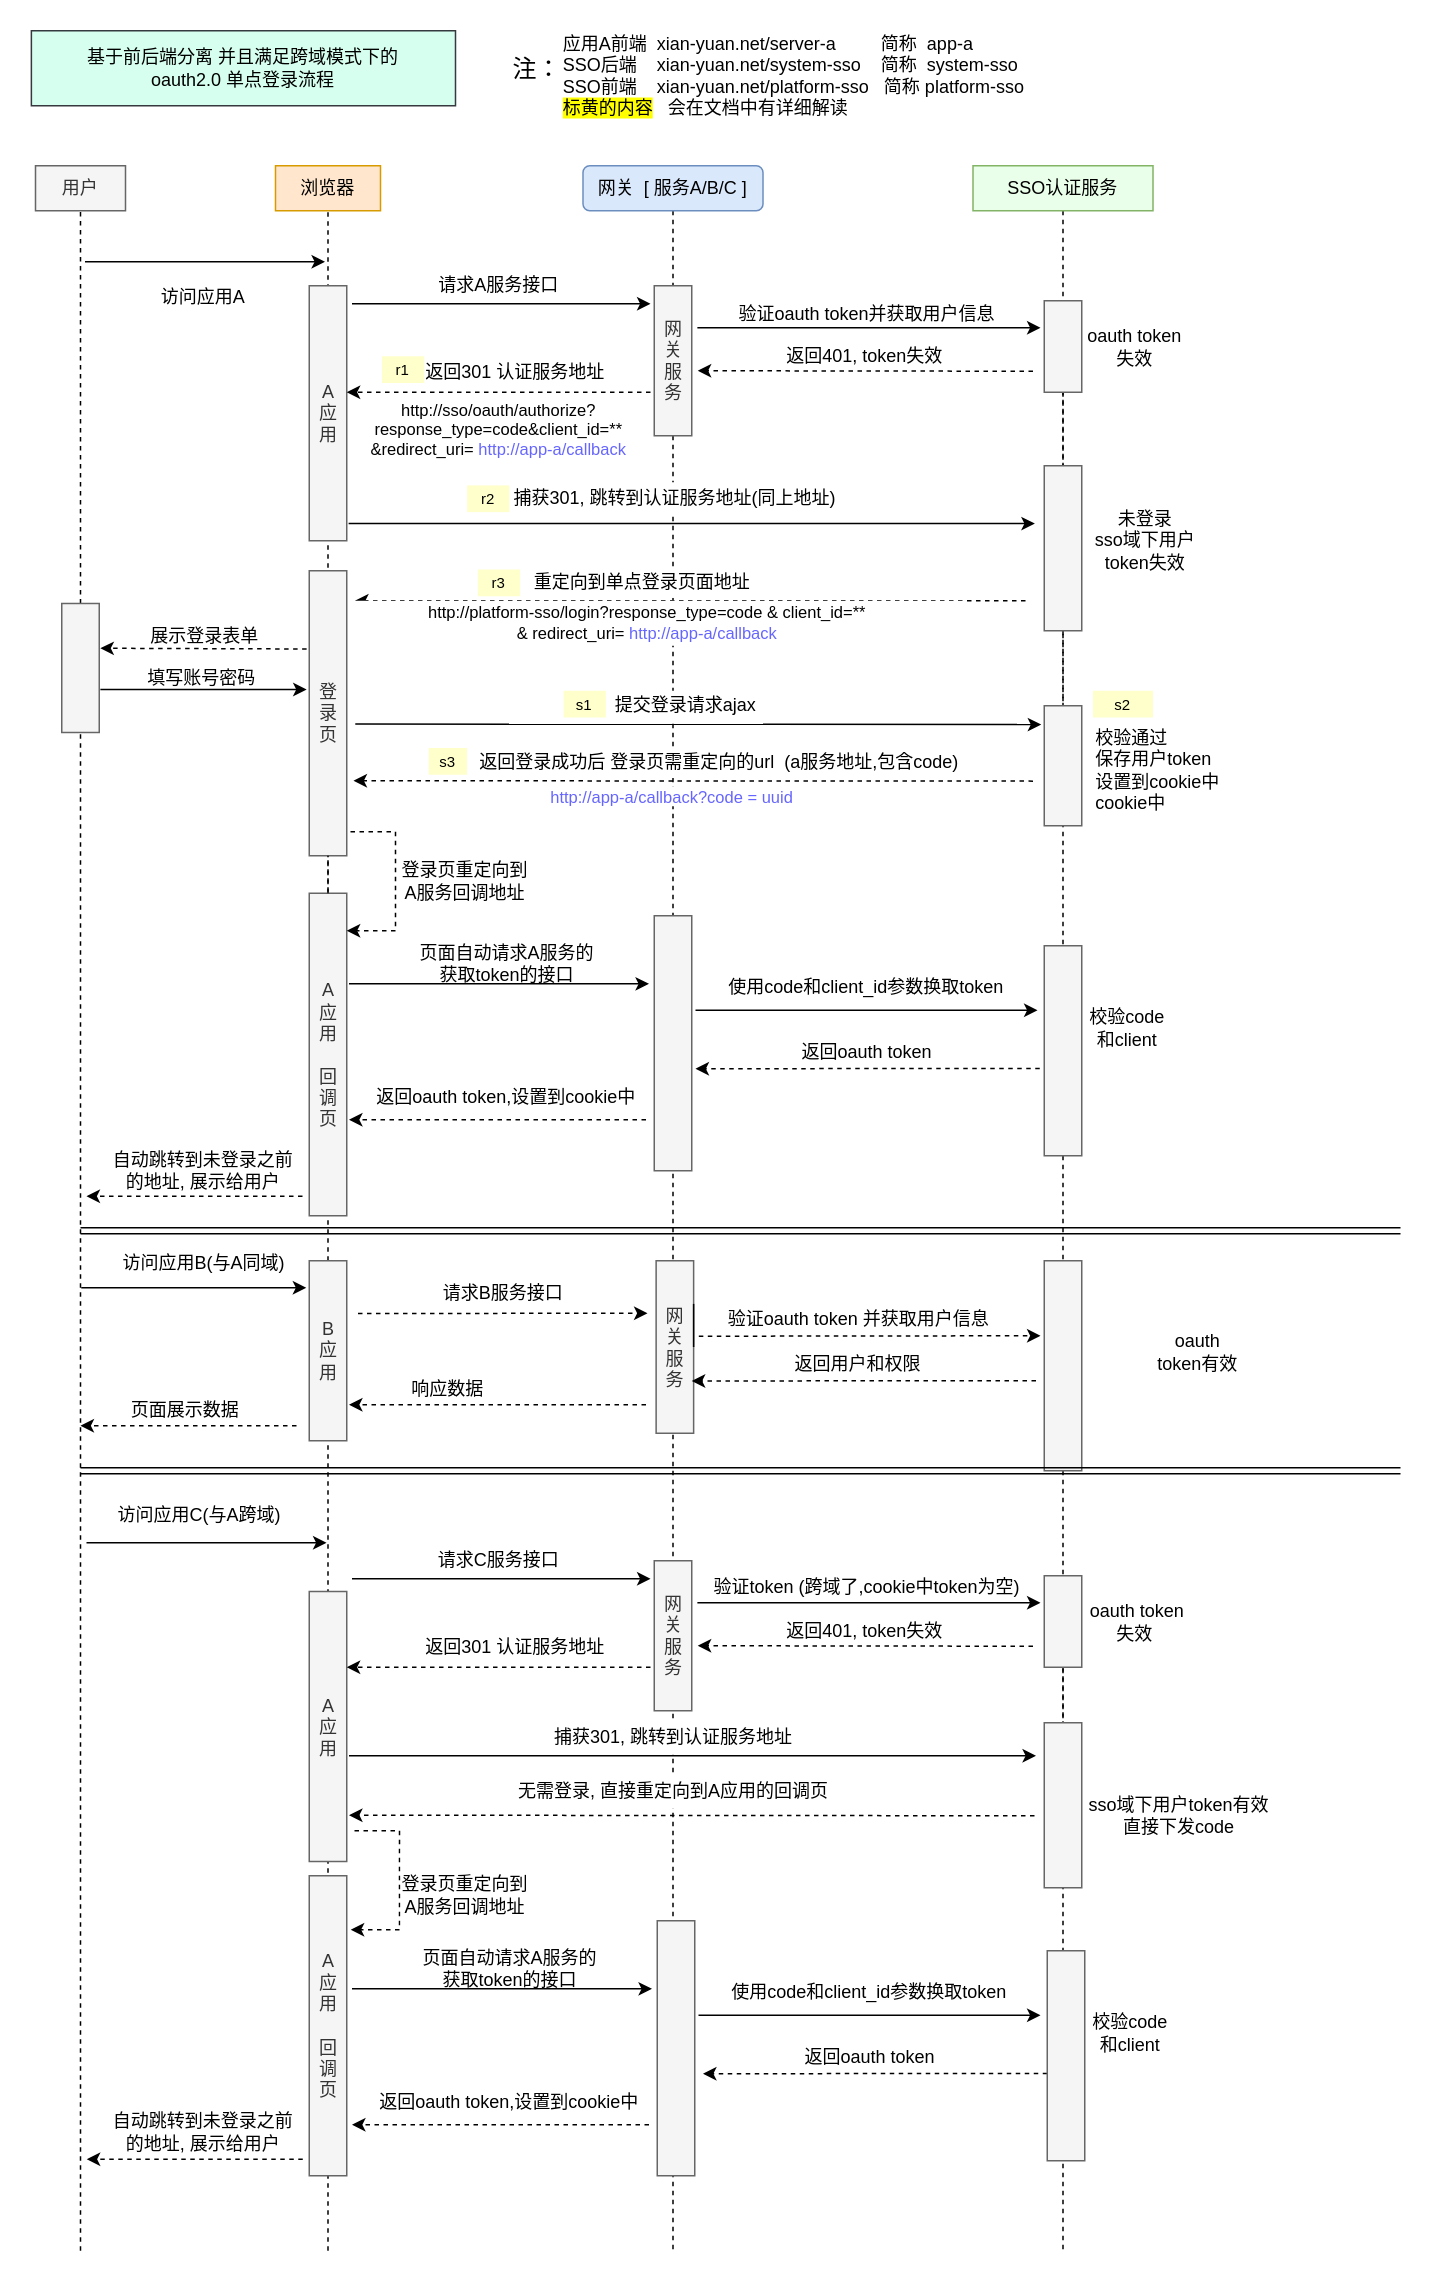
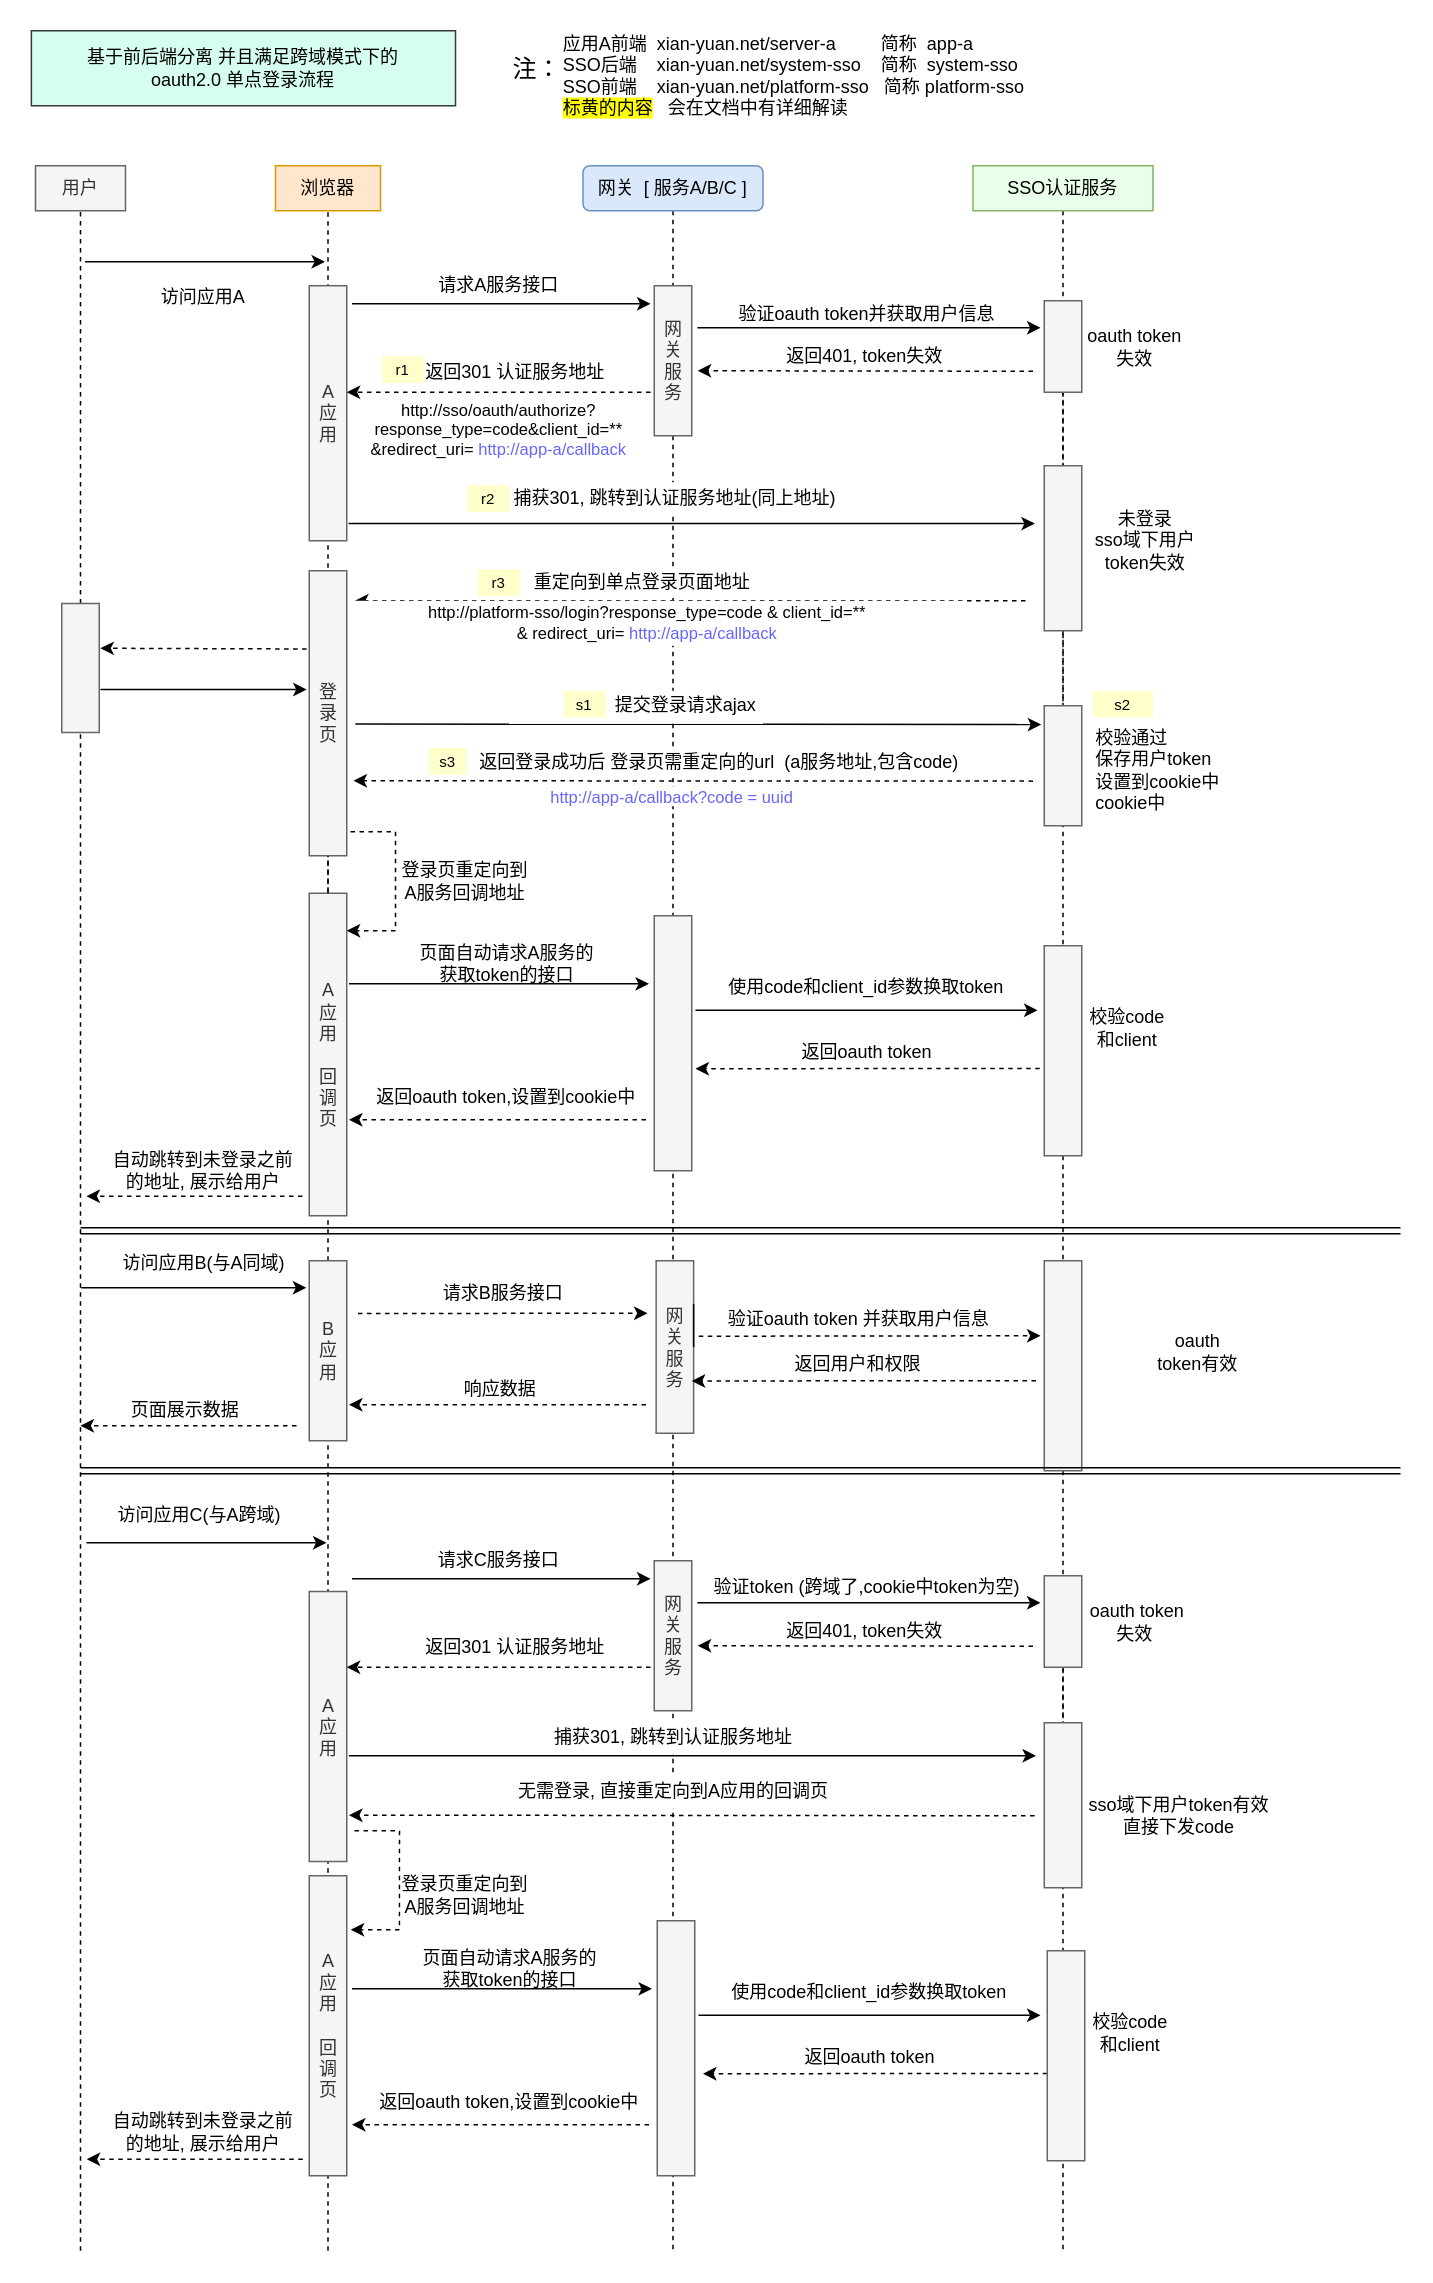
(204, 637) -> none
(201, 679) -> none
(448, 1389) -> (500, 1389)
